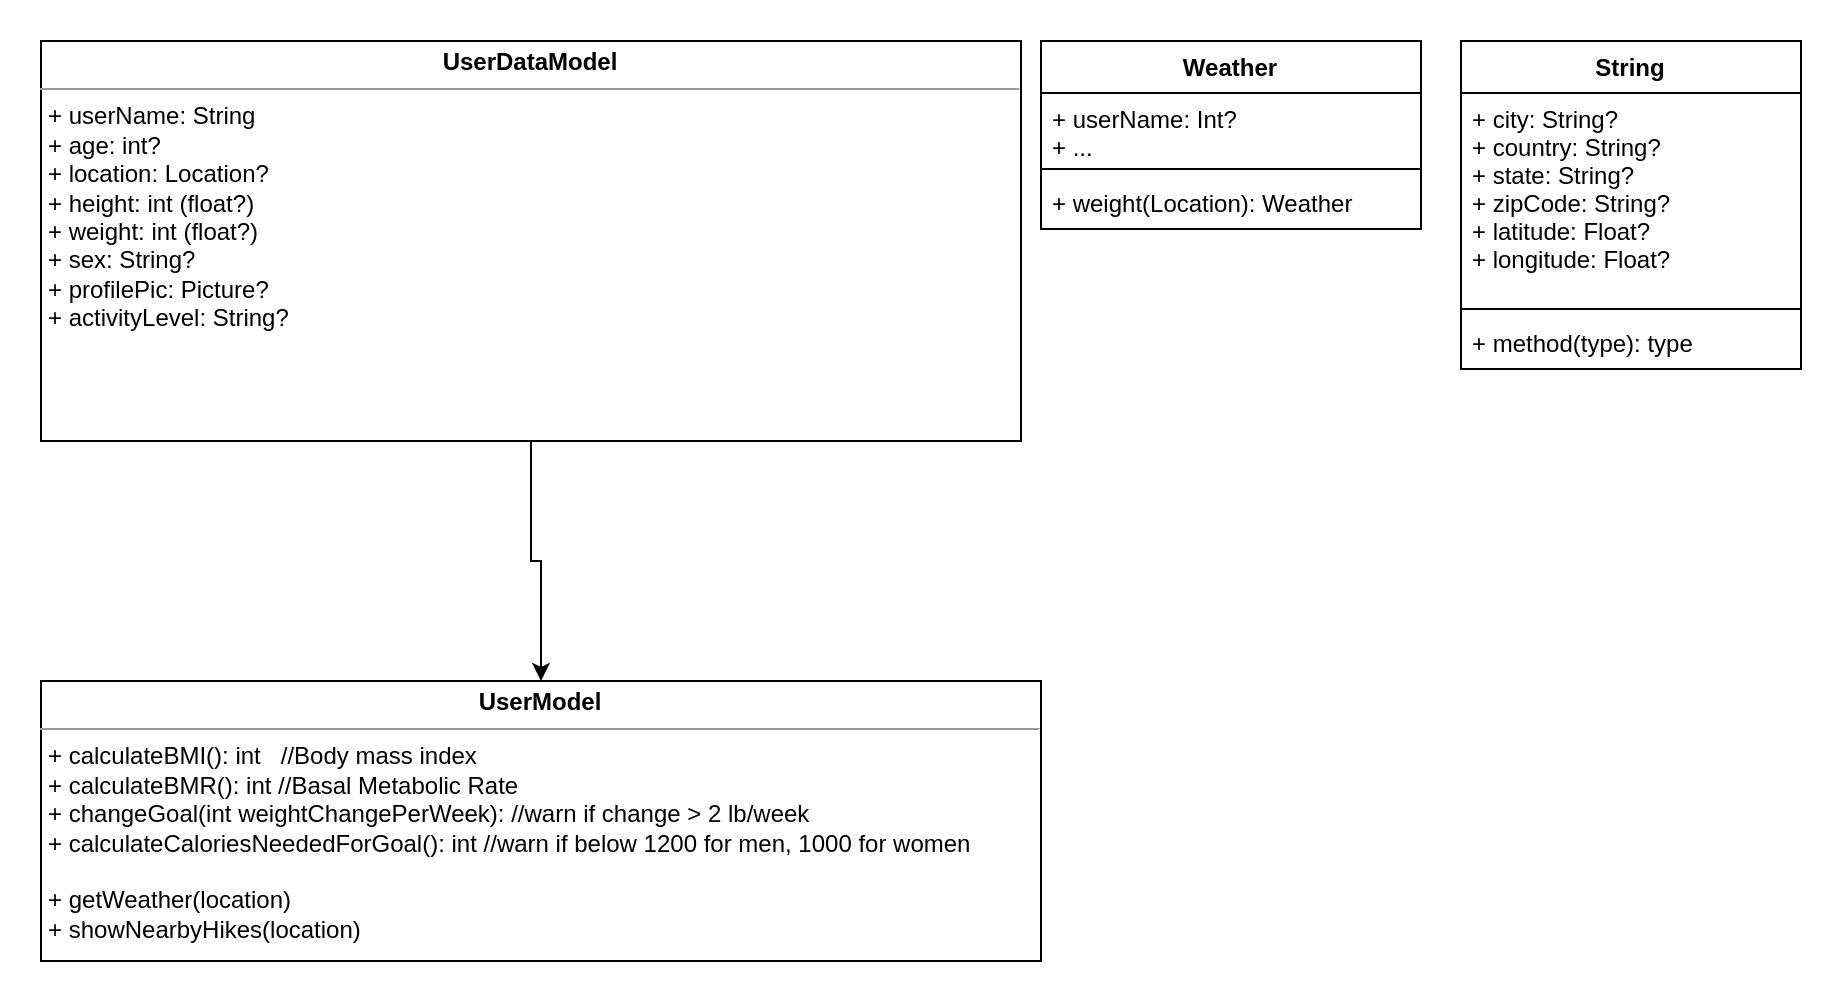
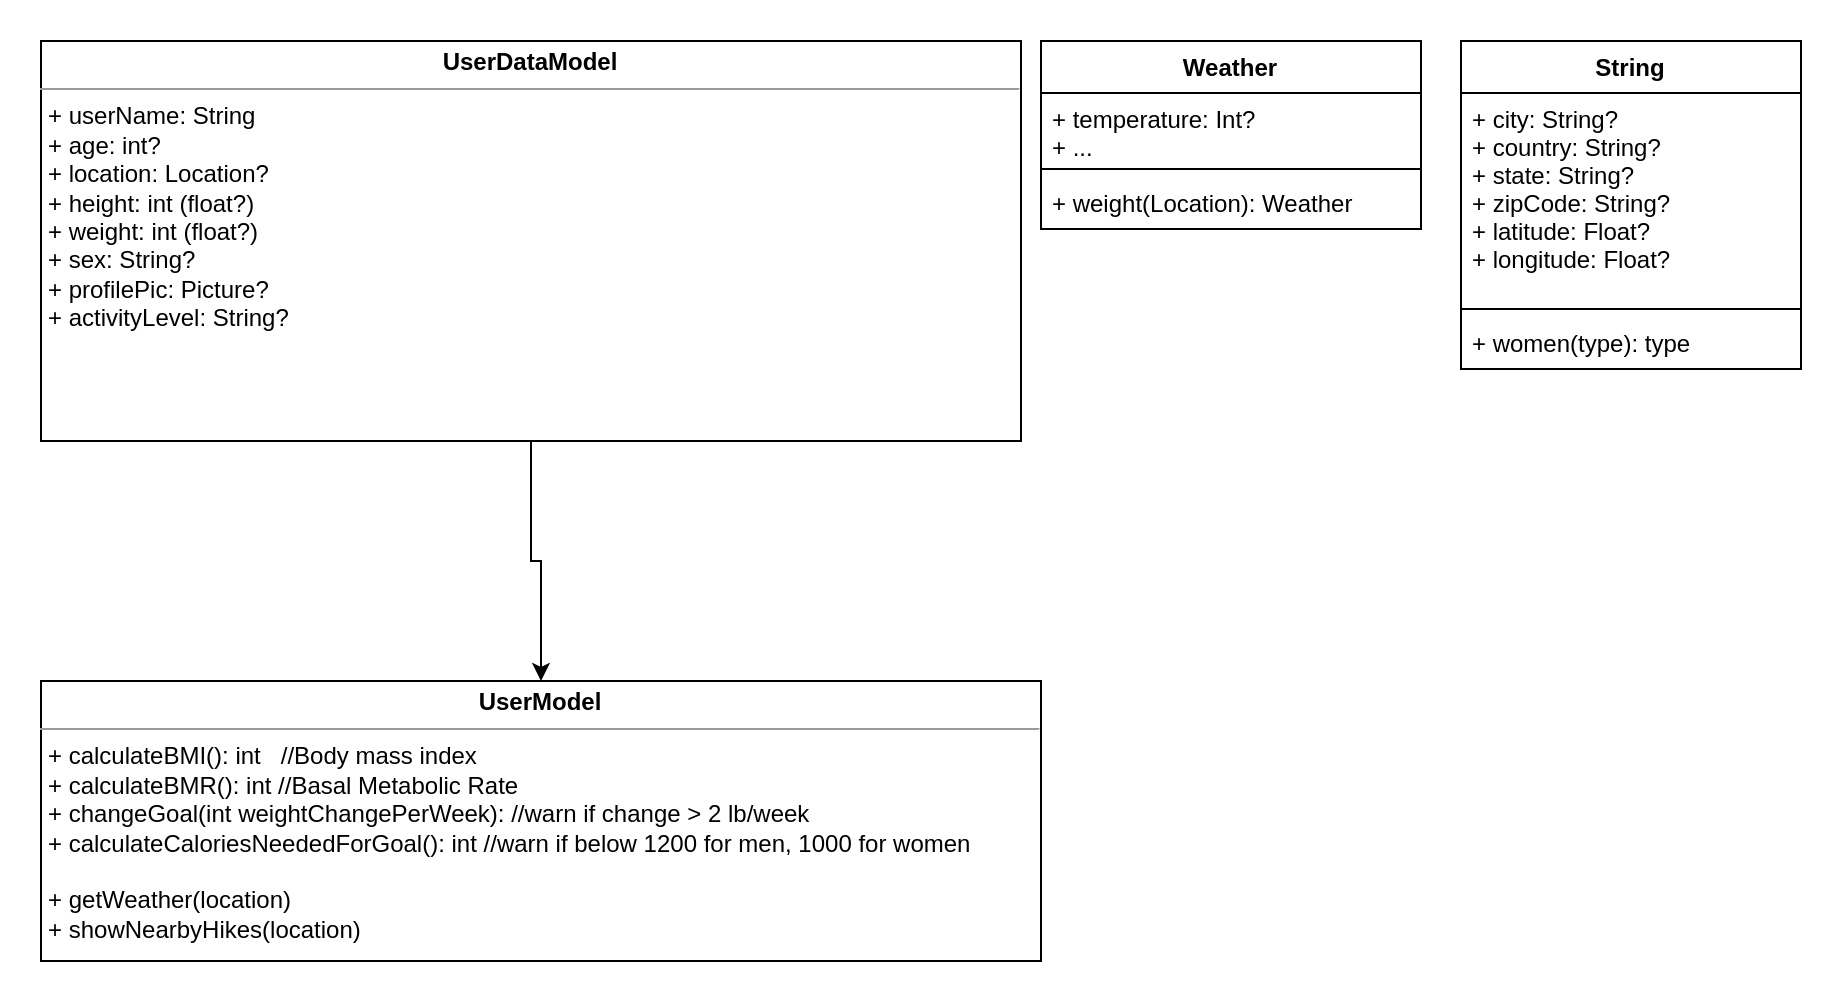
(1150, 120) -> (1170, 120)
(1597, 344) -> (1590, 344)
